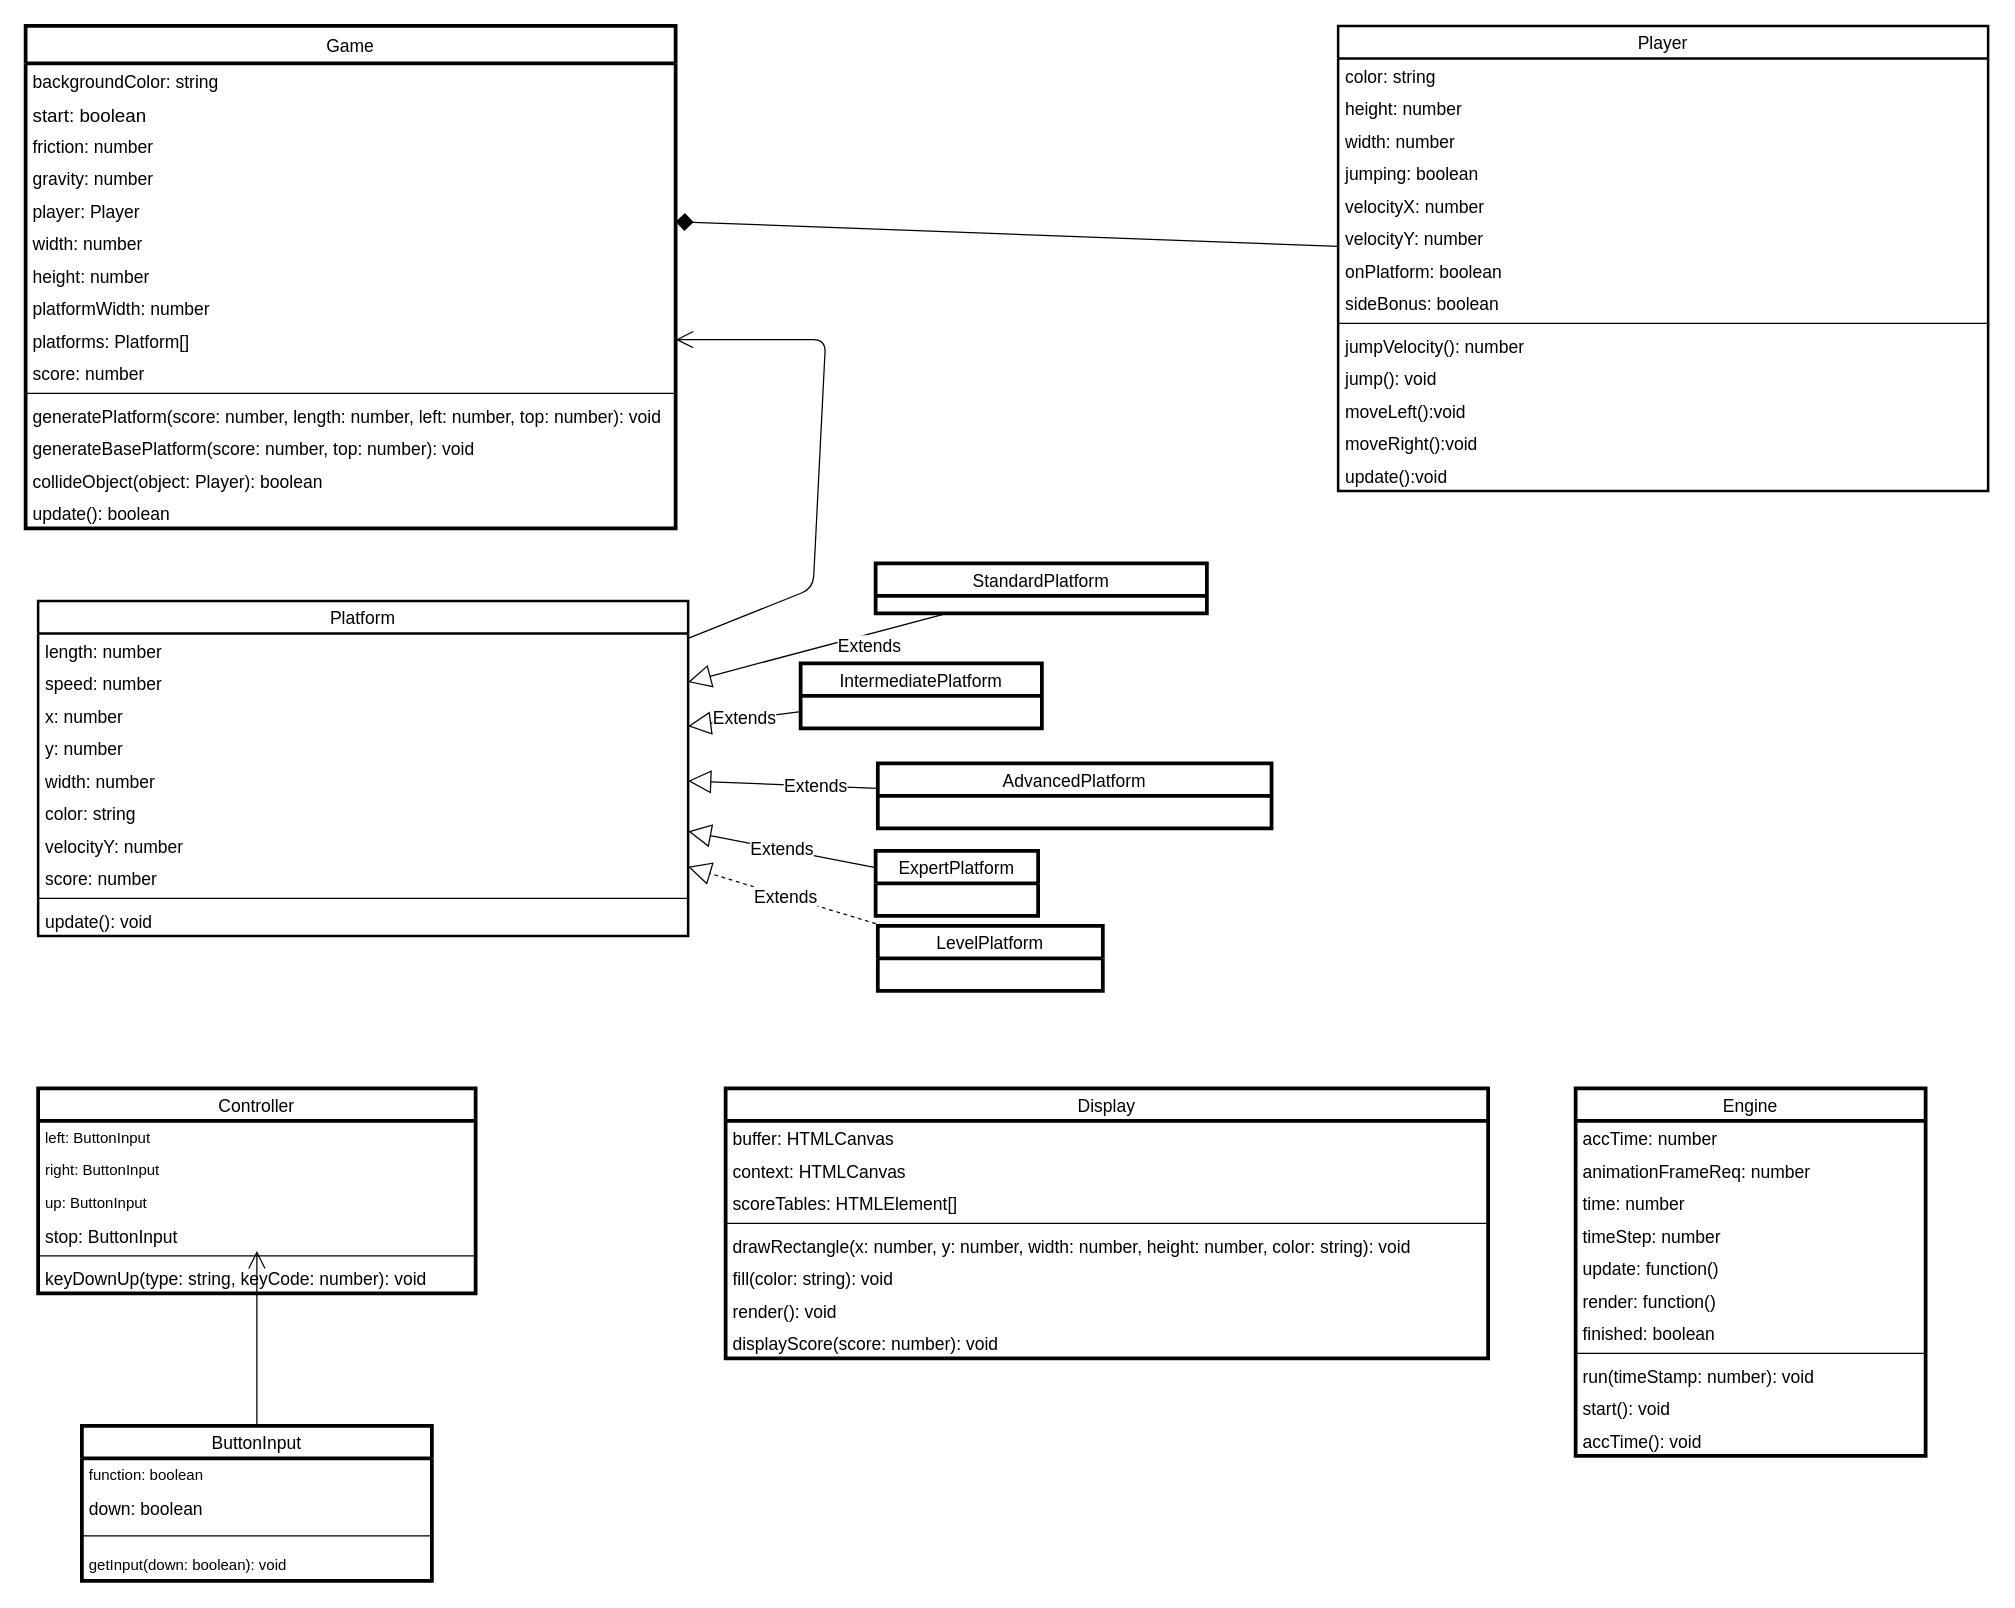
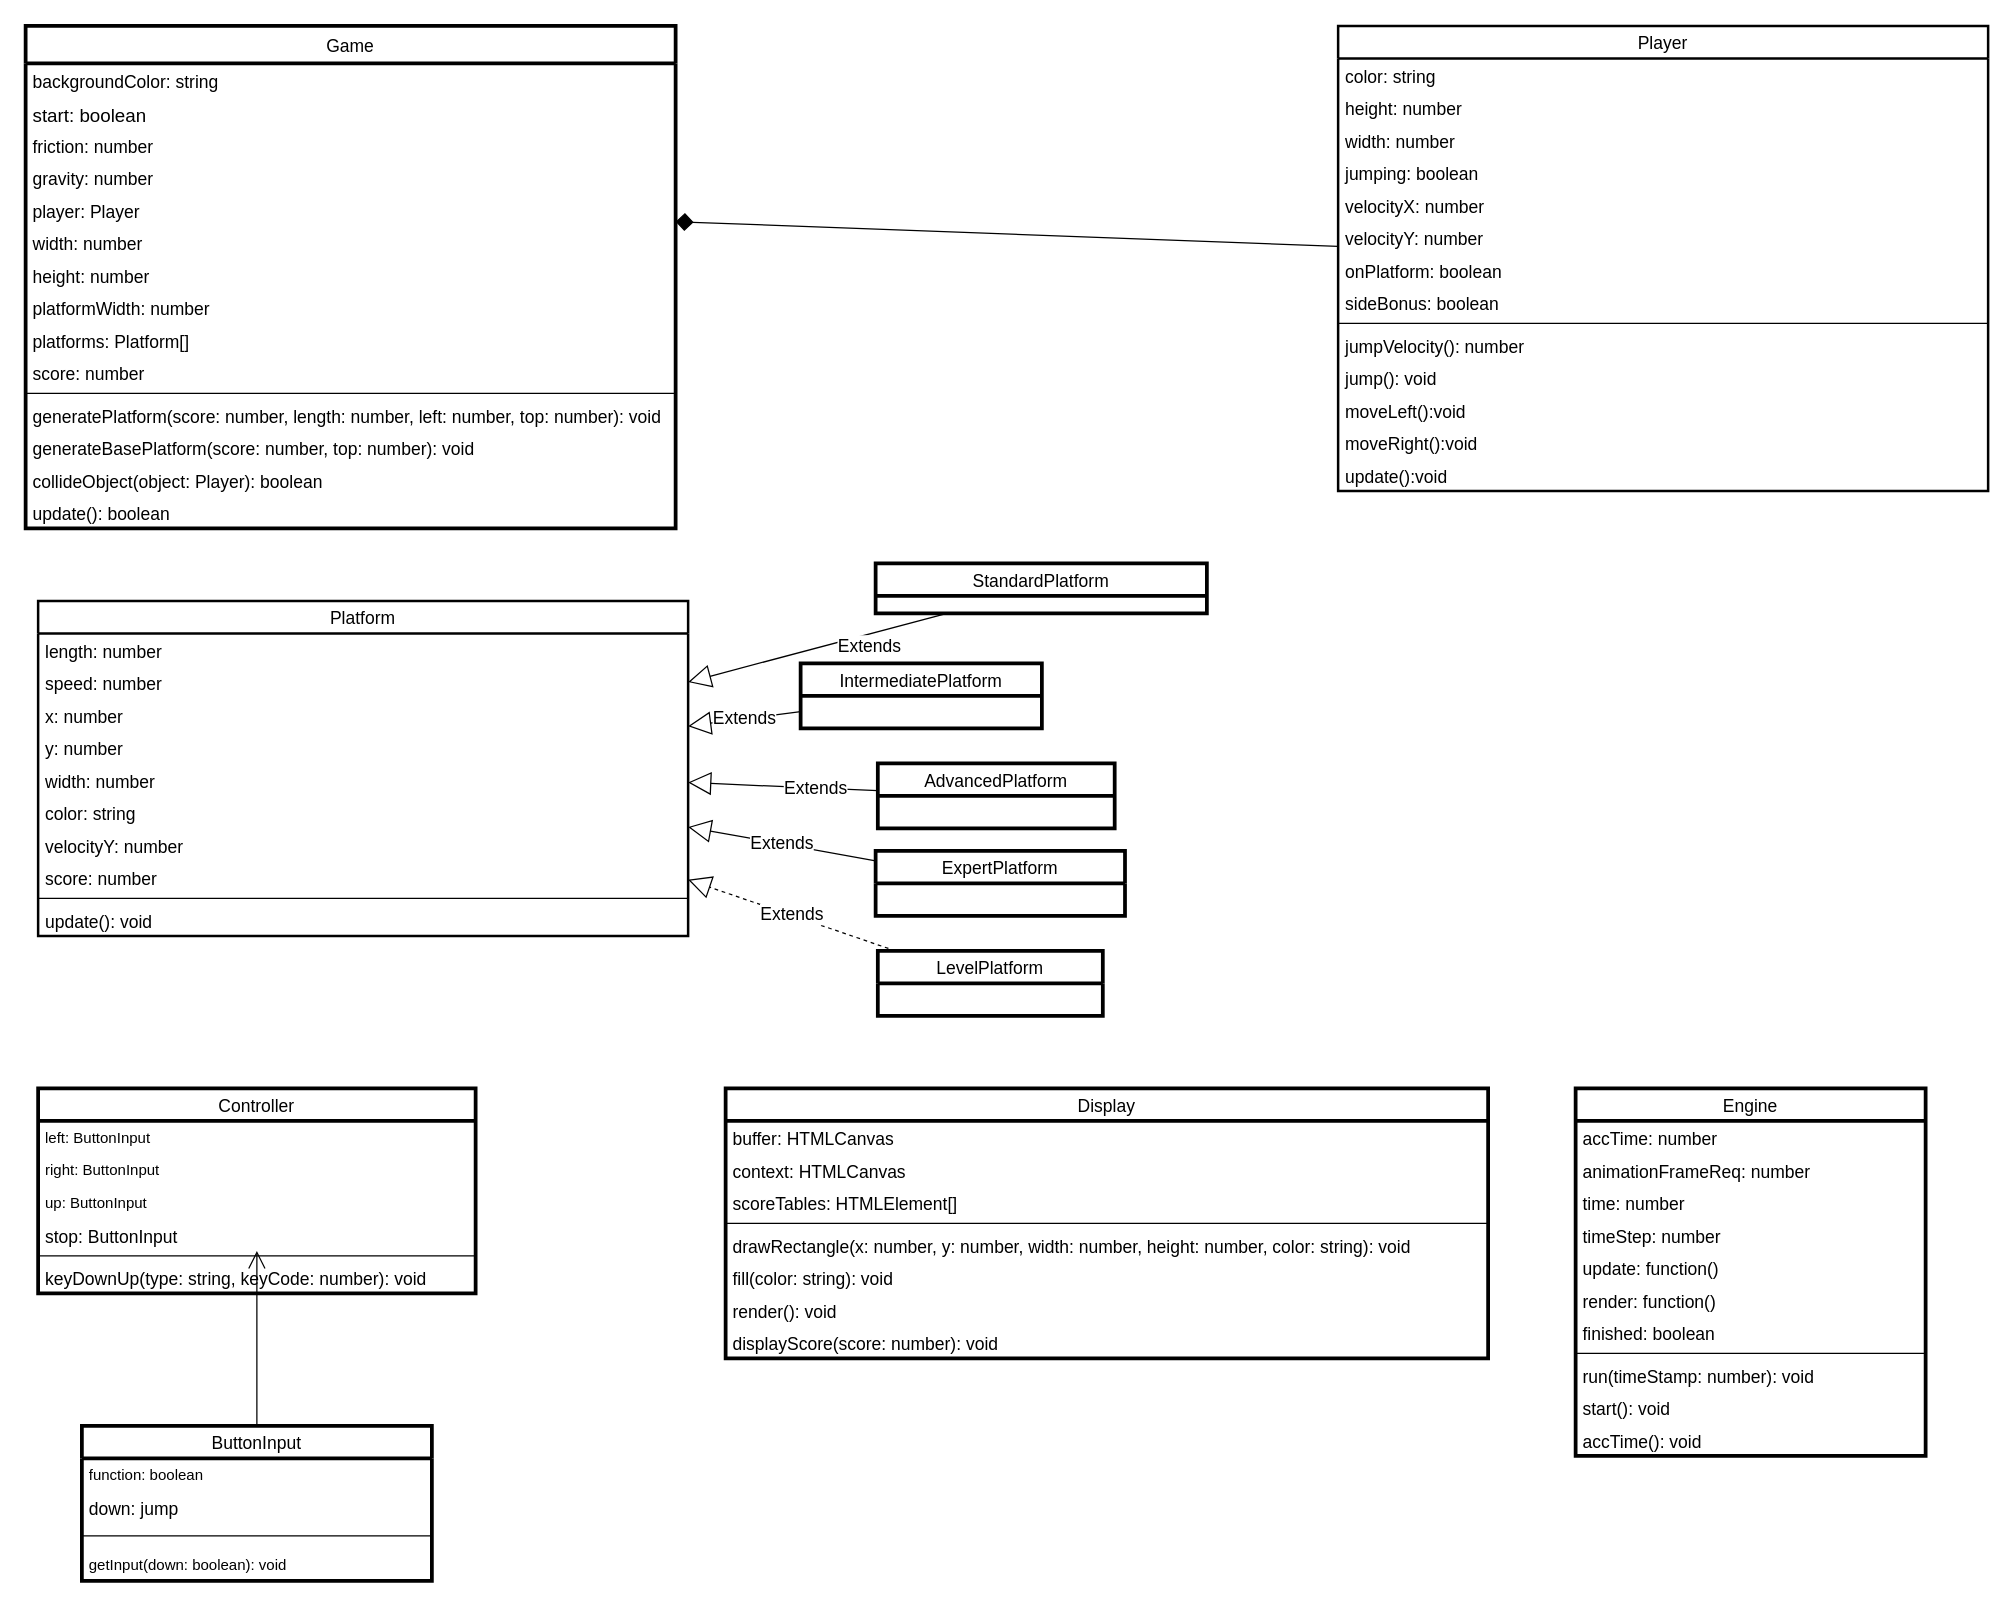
(820, 461) -> none
(1075, 796) -> (996, 796)
(957, 883) -> (1000, 883)
(990, 958) -> (990, 983)
(146, 1509) -> (133, 1509)
